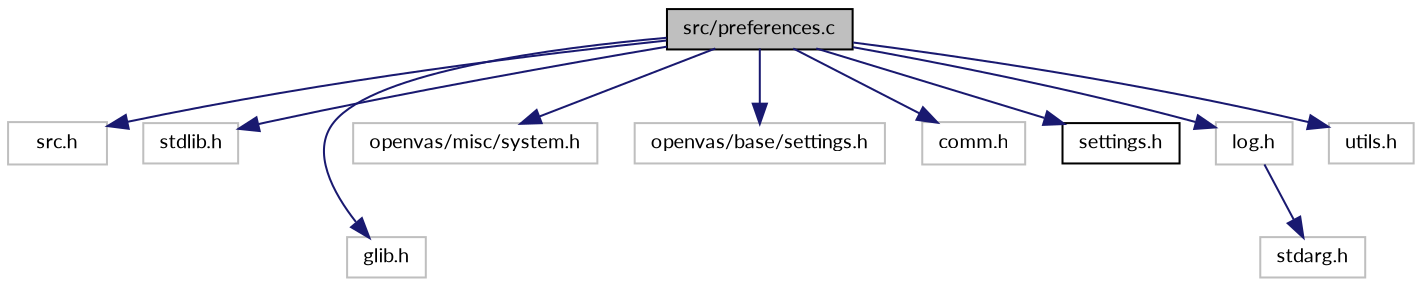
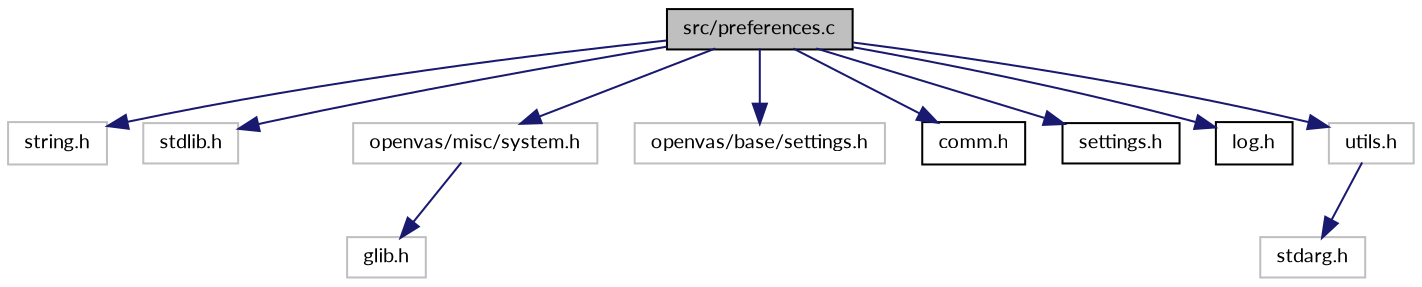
(440, 73) -> (437, 192)
(58, 143) -> (58, 143)
(974, 143) -> (974, 143)
(1254, 143) -> (1254, 143)
(1279, 192) -> (1347, 191)
